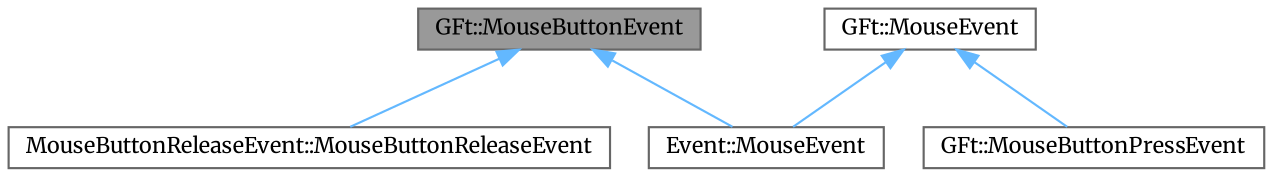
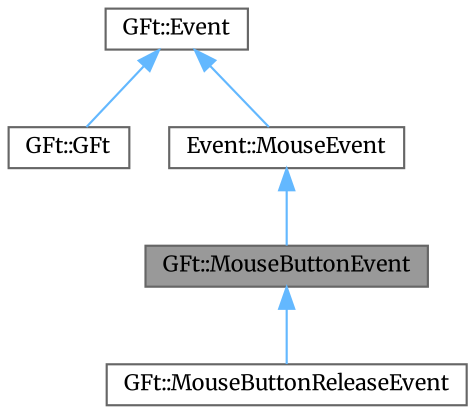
(930, 29) -> (177, 29)
(672, 94) -> (287, 218)
(309, 148) -> (287, 385)
(1094, 148) -> (69, 148)
